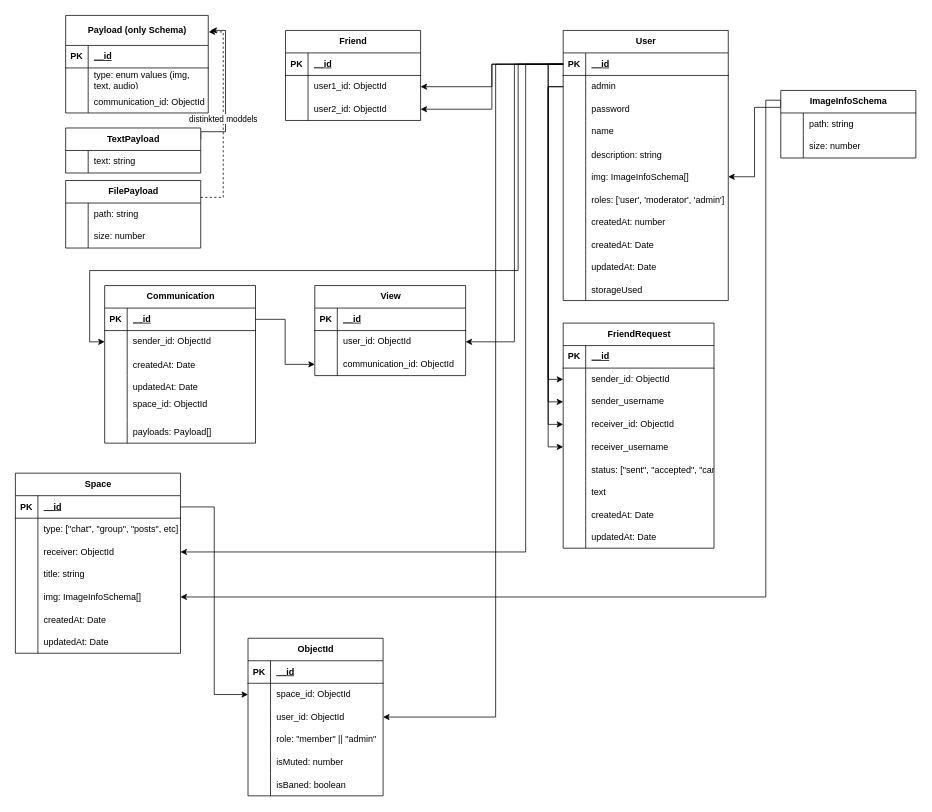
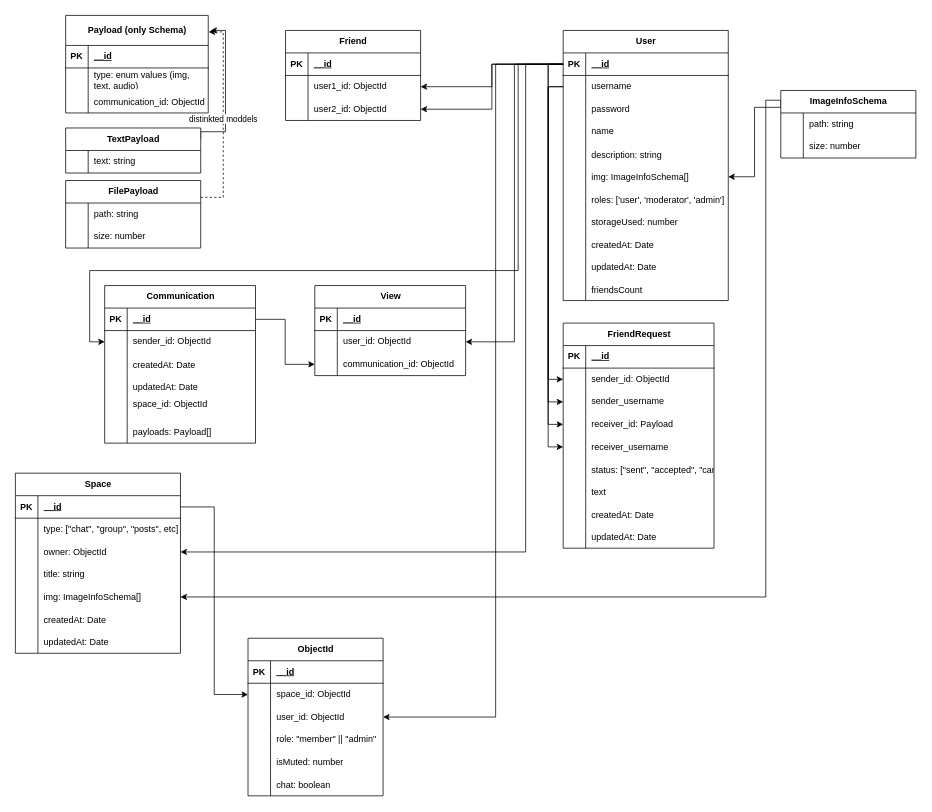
(603, 87) -> (612, 87)
(632, 222) -> (637, 222)
(619, 290) -> (620, 290)
(640, 424) -> (636, 424)
(86, 552) -> (79, 552)
(312, 785) -> (305, 785)
